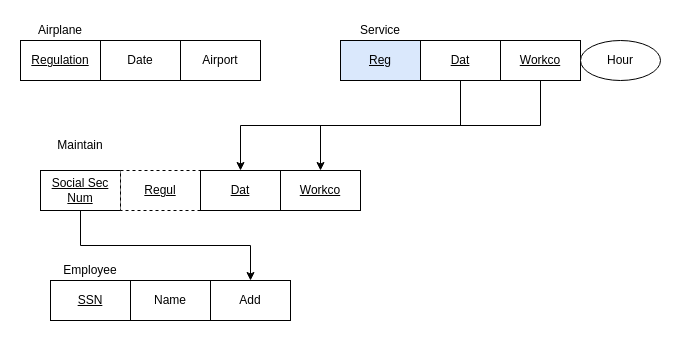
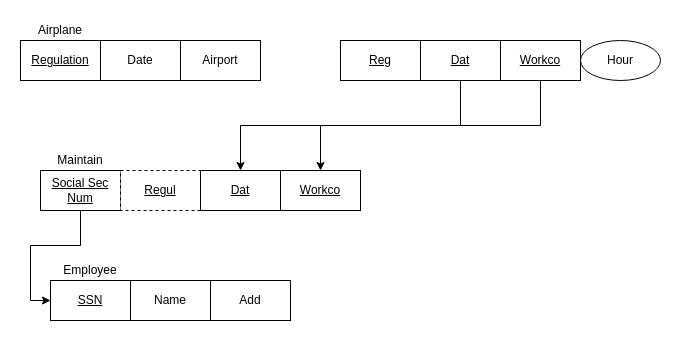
(381, 31) -> none
(381, 61) -> (381, 61)
(81, 146) -> (81, 161)
(179, 246) -> (31, 254)
